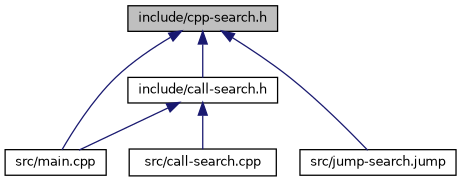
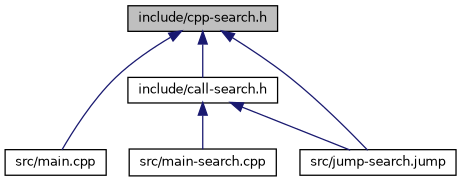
(123, 129) -> (296, 129)
(203, 162) -> (203, 162)
